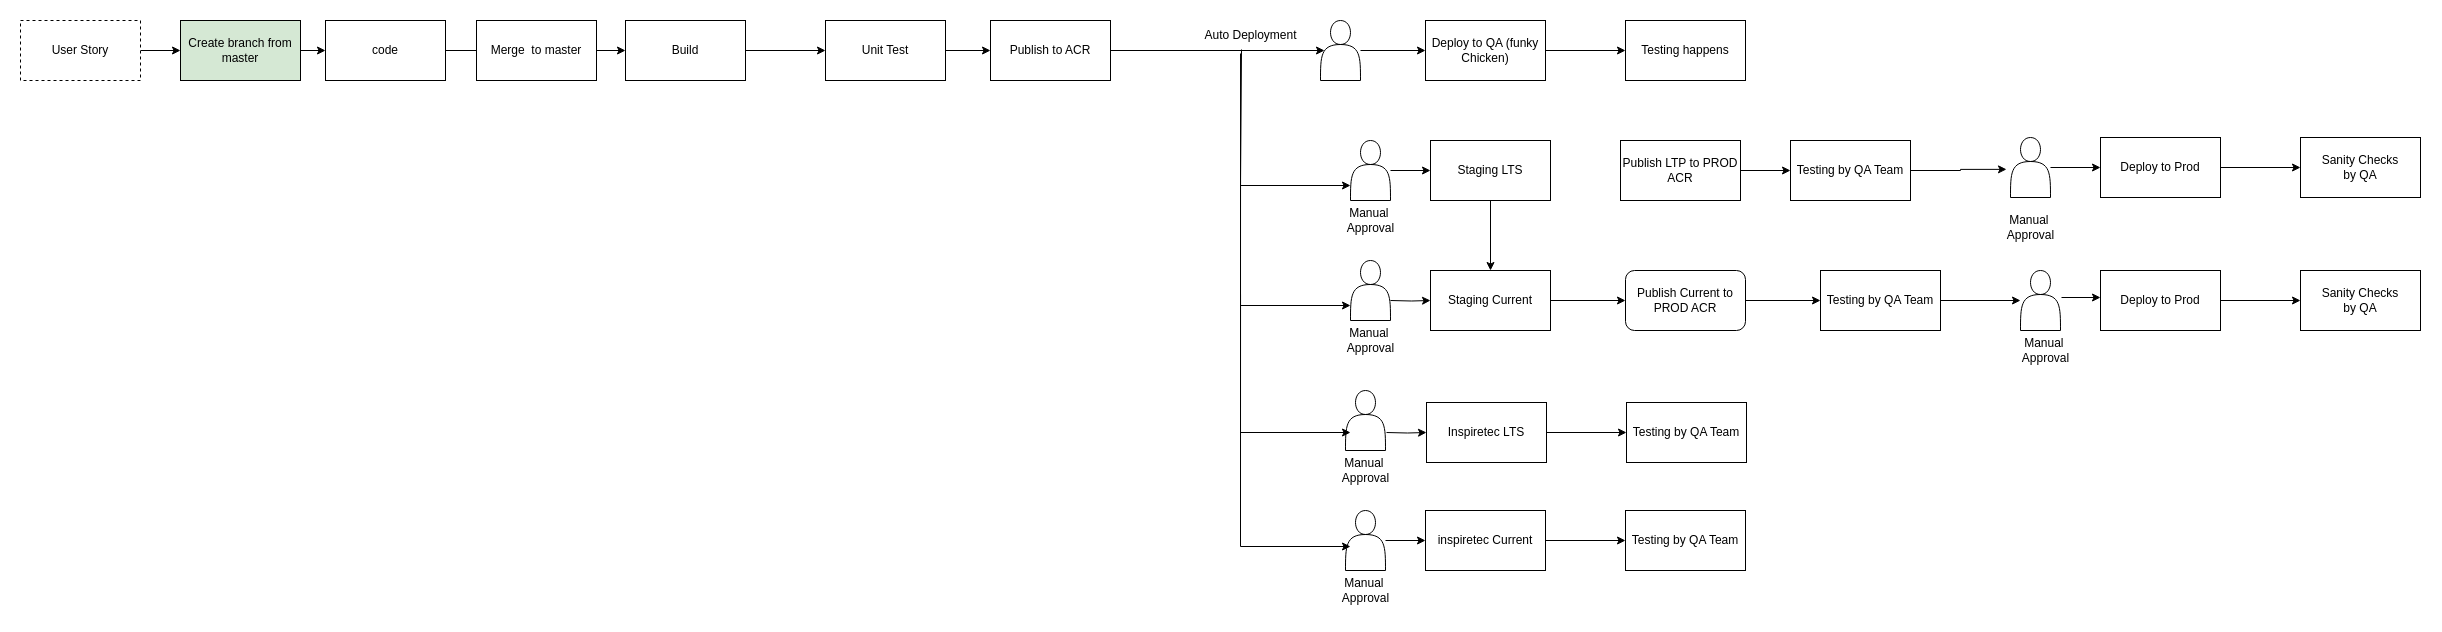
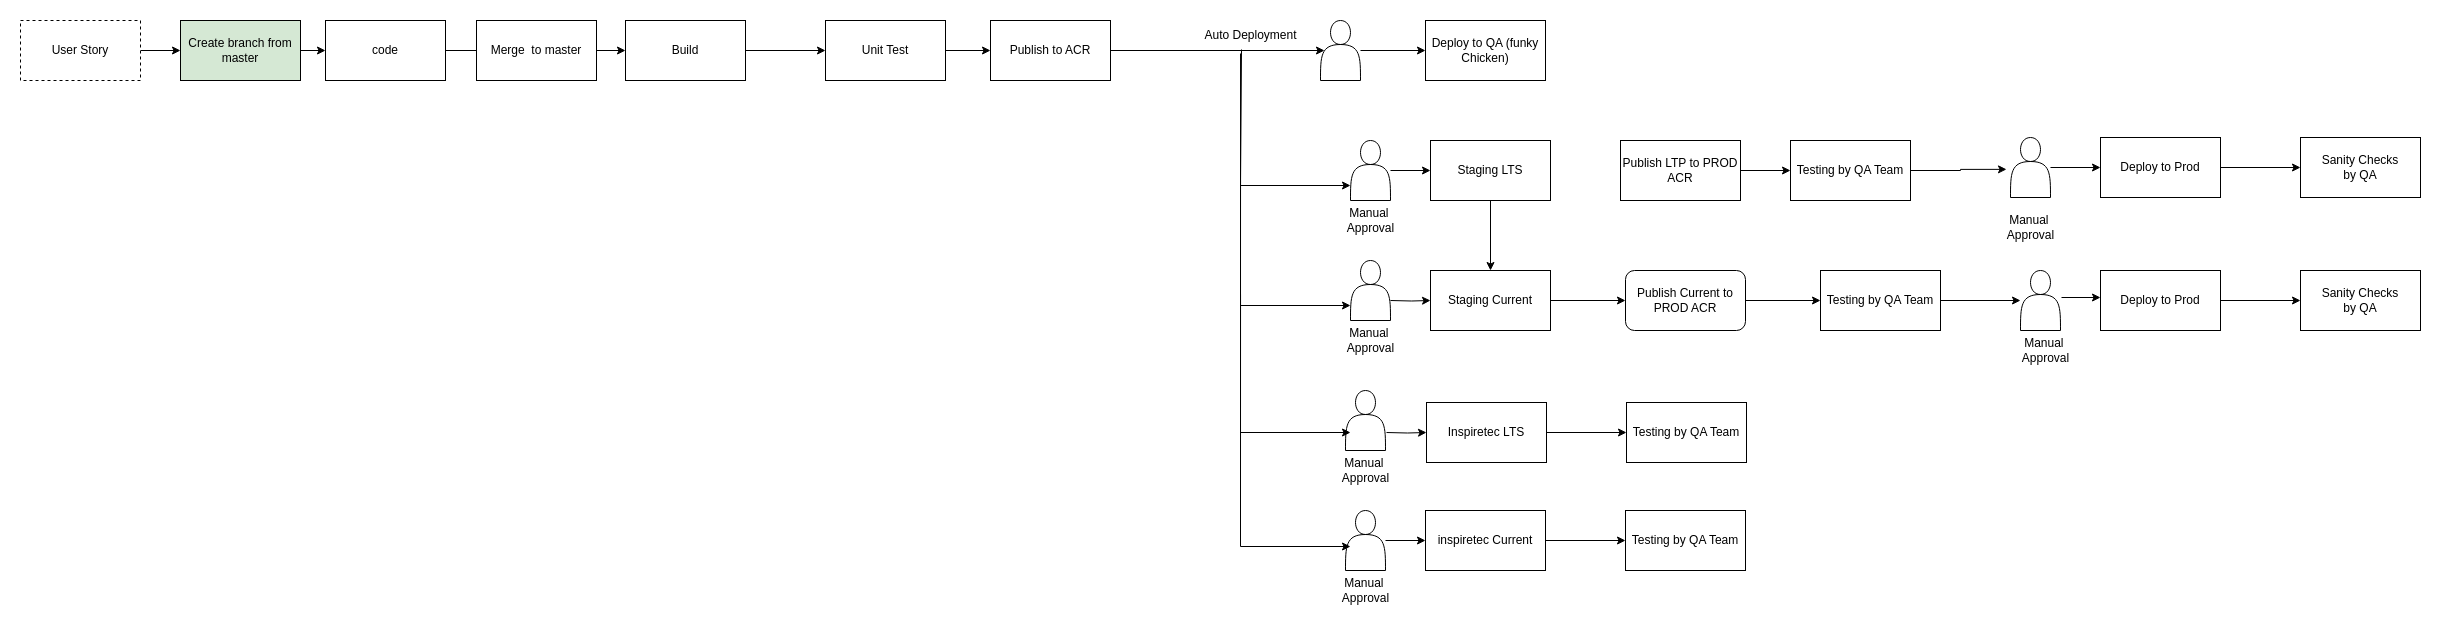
(1582, 51) -> none
(1686, 51) -> none
